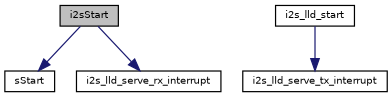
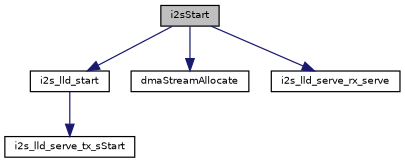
none -> (135, 46)
(30, 81) -> (190, 81)
(149, 81) -> (336, 81)
(315, 81) -> (70, 147)
